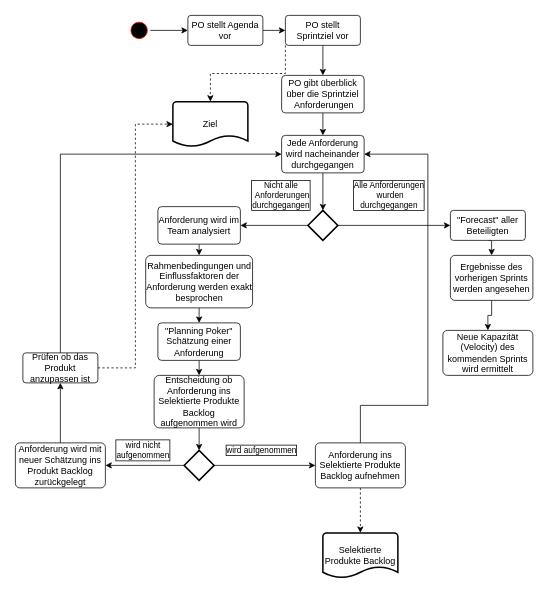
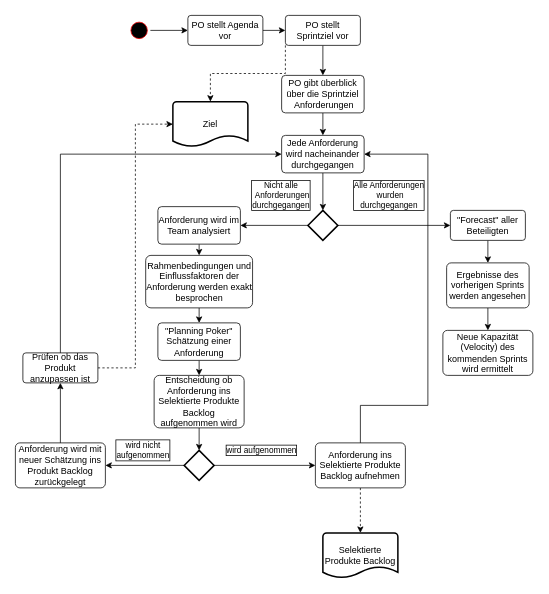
(492, 278) -> (488, 285)
